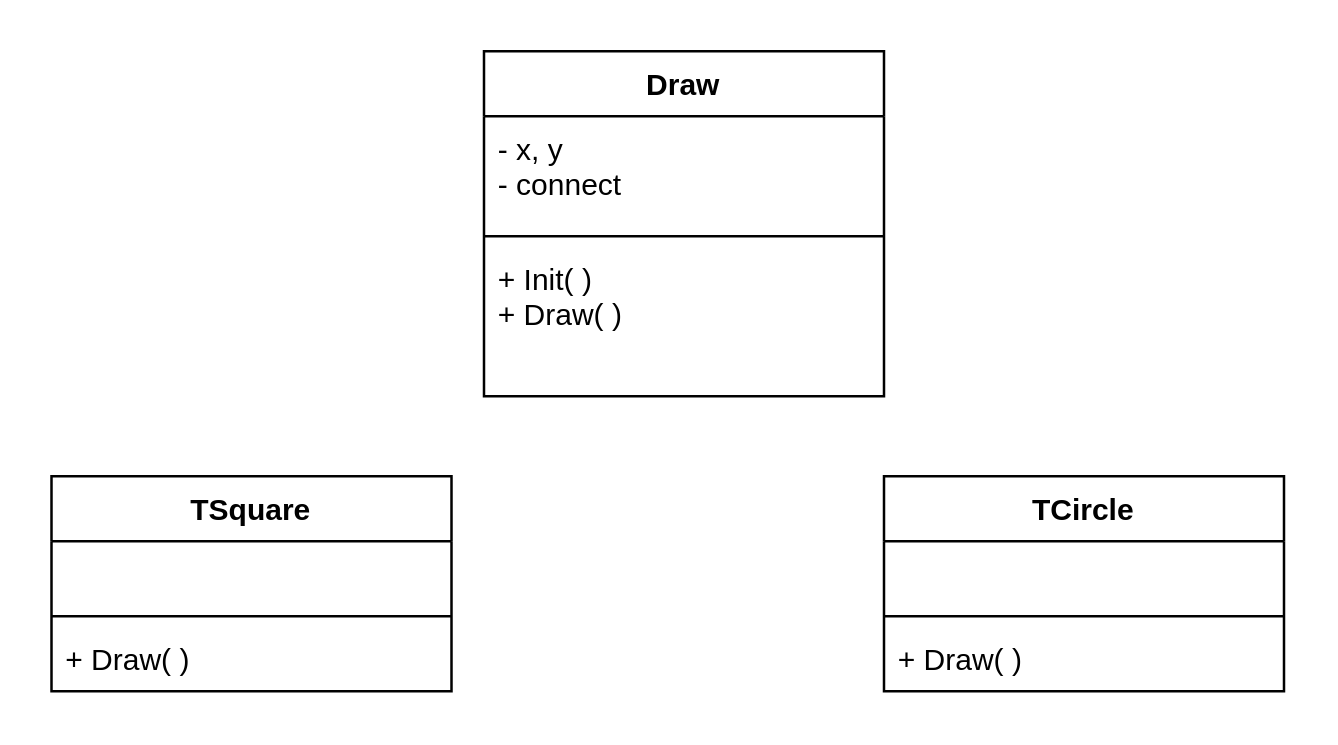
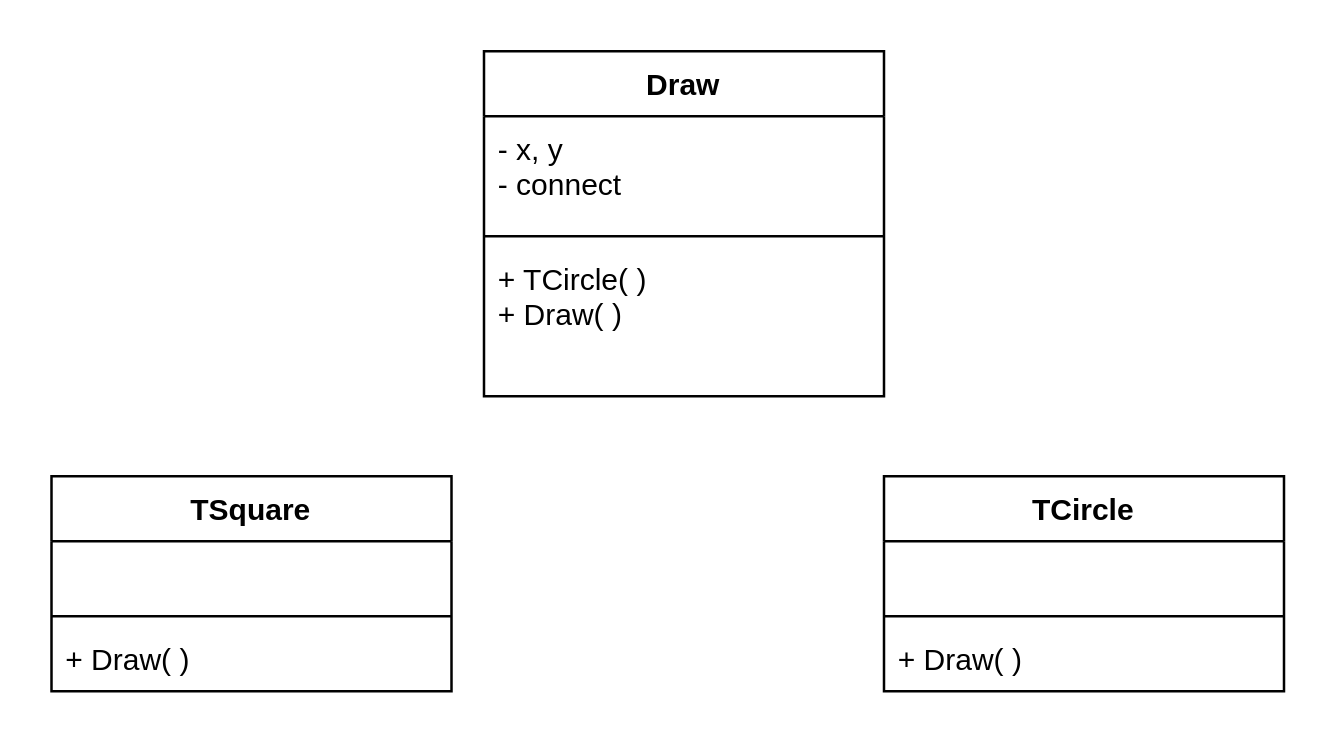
(561, 280) -> (583, 280)
